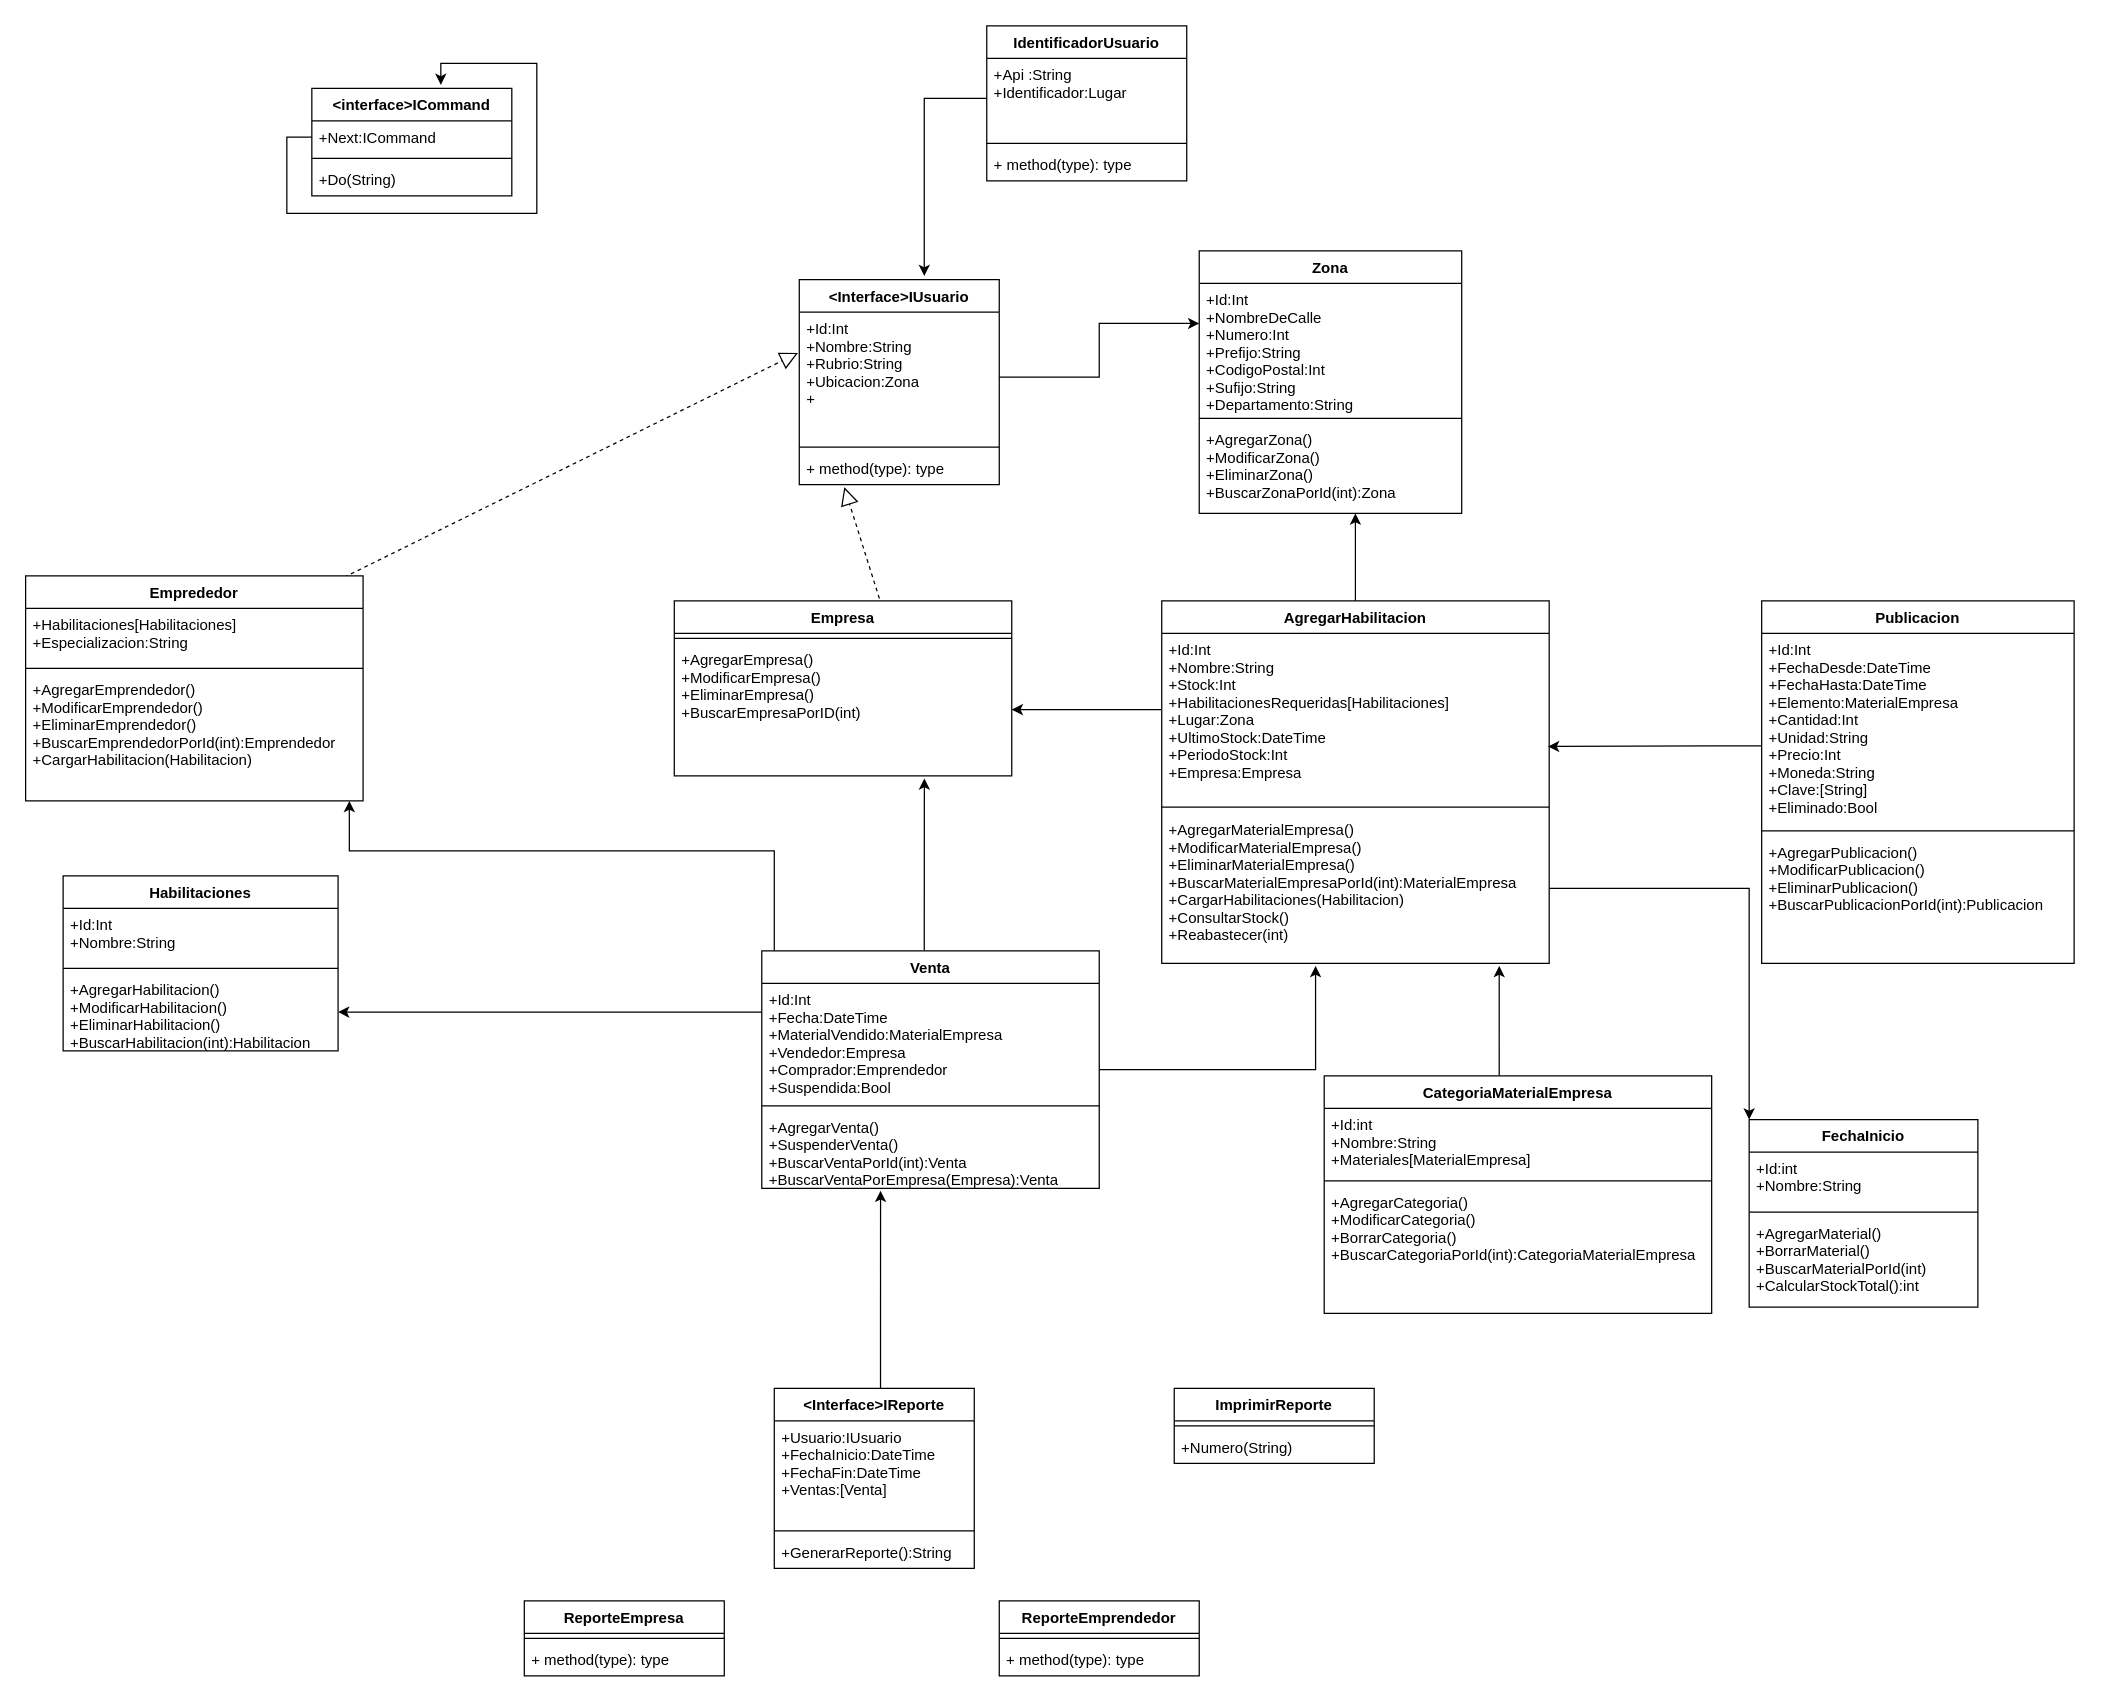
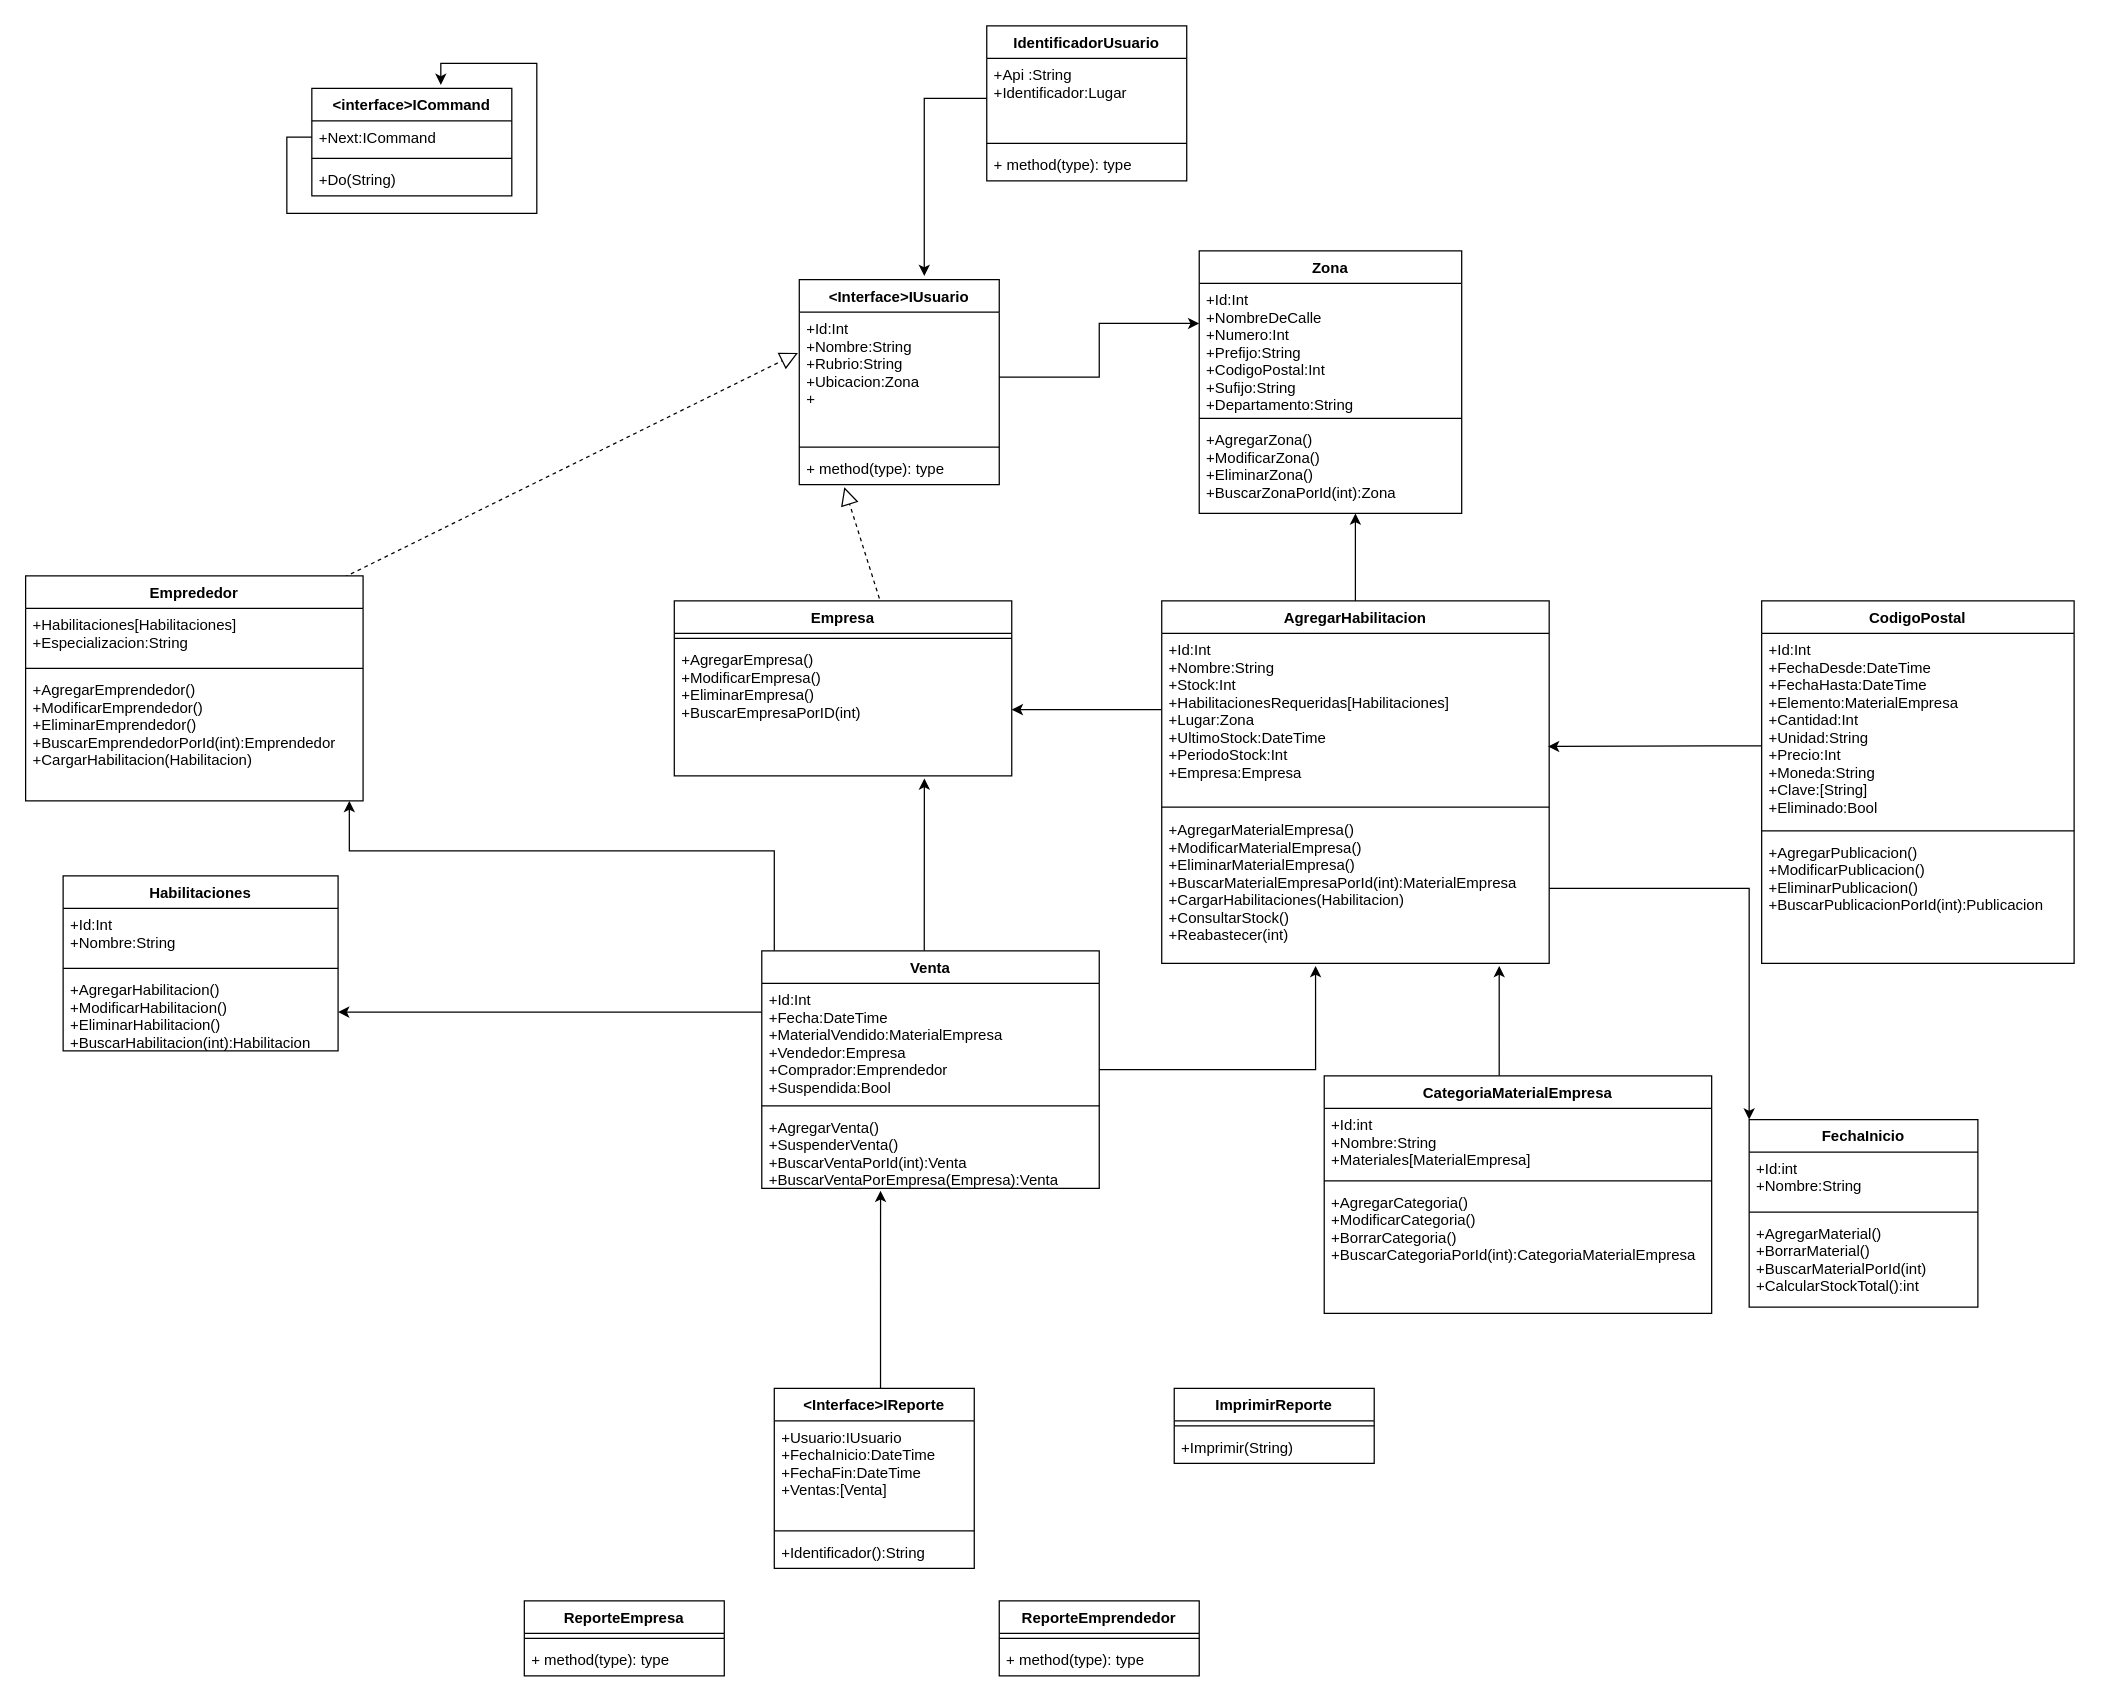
(1918, 618) -> (1918, 618)
(1242, 1448) -> (1247, 1448)
(878, 1553) -> (870, 1553)
